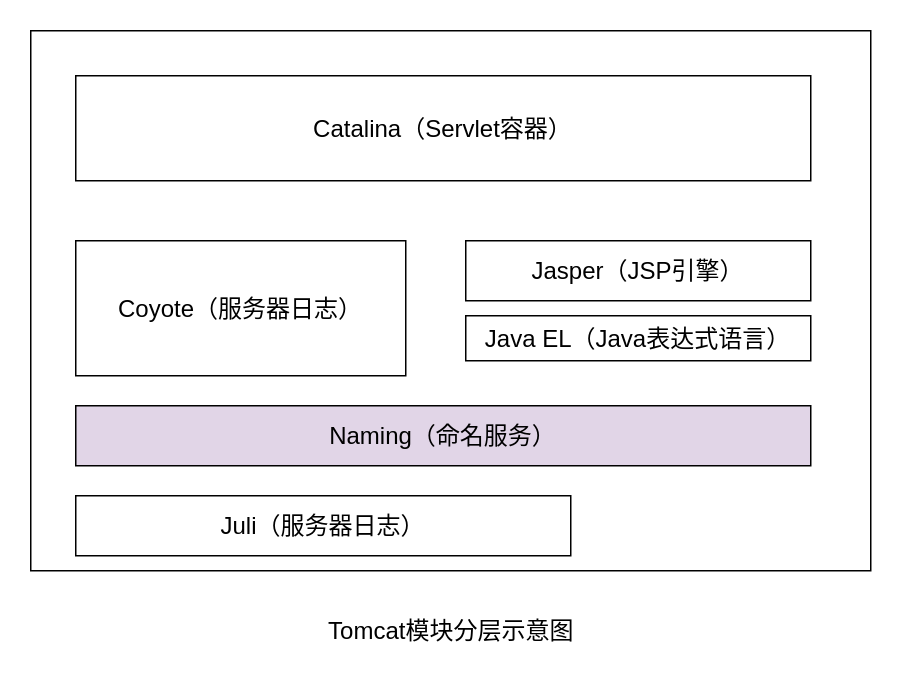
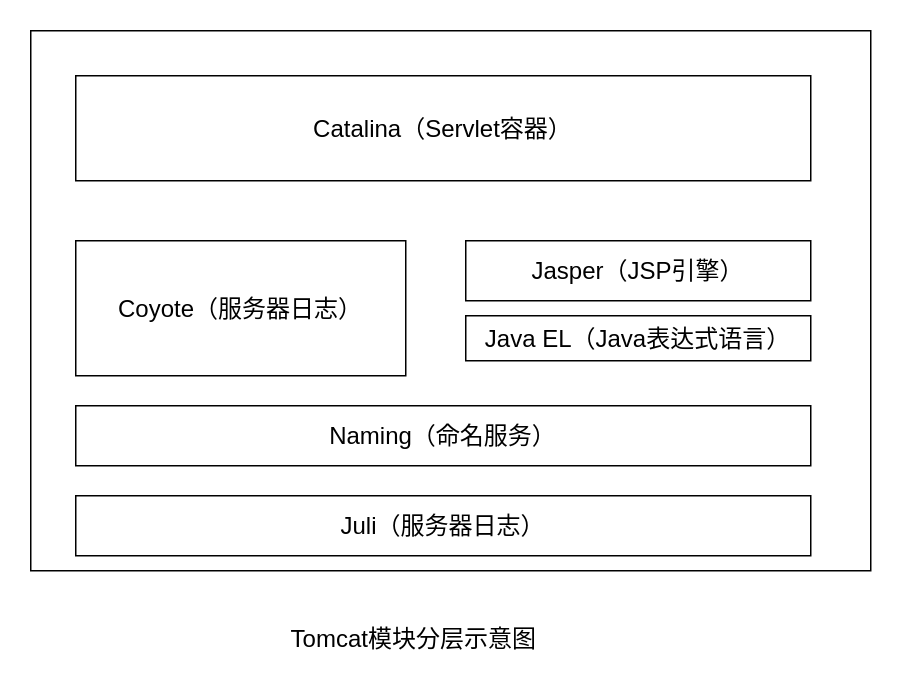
(443, 436) -> (443, 436)
(323, 526) -> (443, 526)
(451, 631) -> (413, 638)
